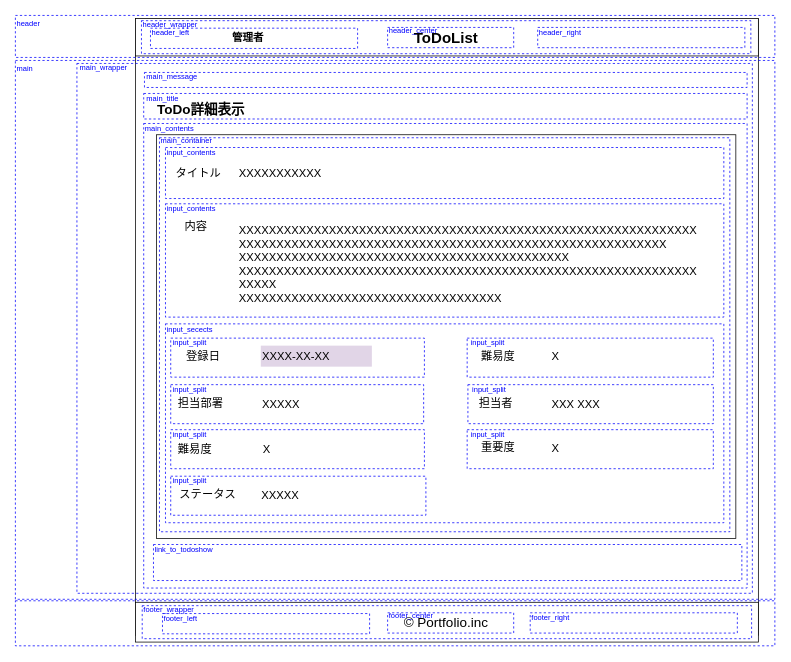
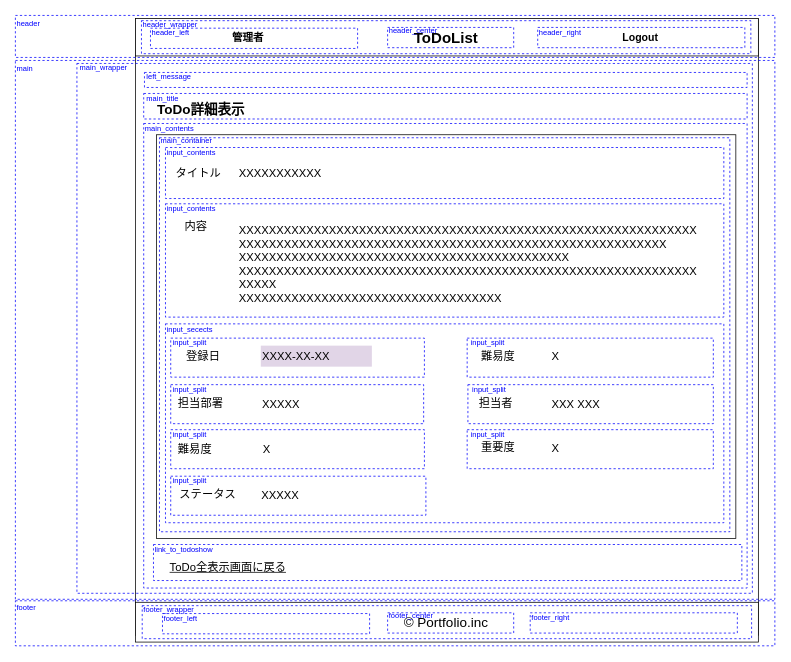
none -> (640, 37)
(171, 76) -> (171, 76)
none -> (309, 567)
none -> (30, 607)
